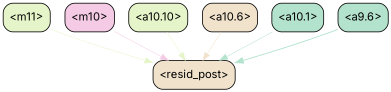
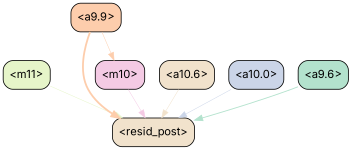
none -> (96, 18)
(158, 18) -> none
(298, 18) -> none
none -> (256, 75)
